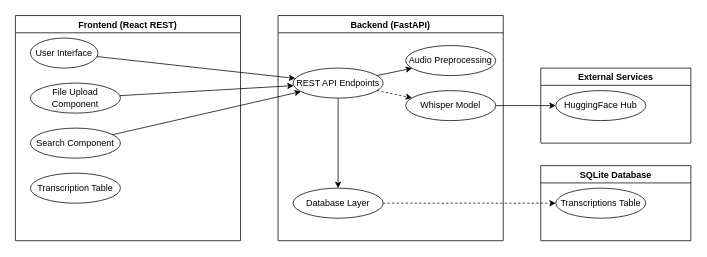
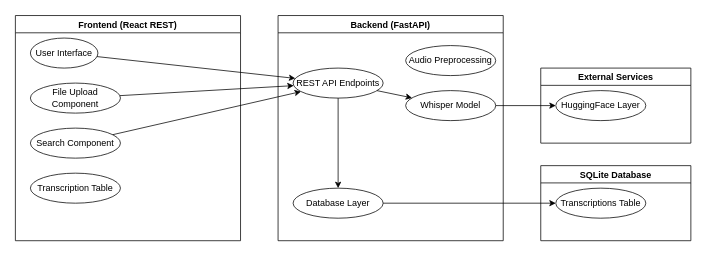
(392, 72) -> none
(392, 94) -> (392, 94)
(600, 105) -> (600, 105)
(466, 203) -> (466, 203)
